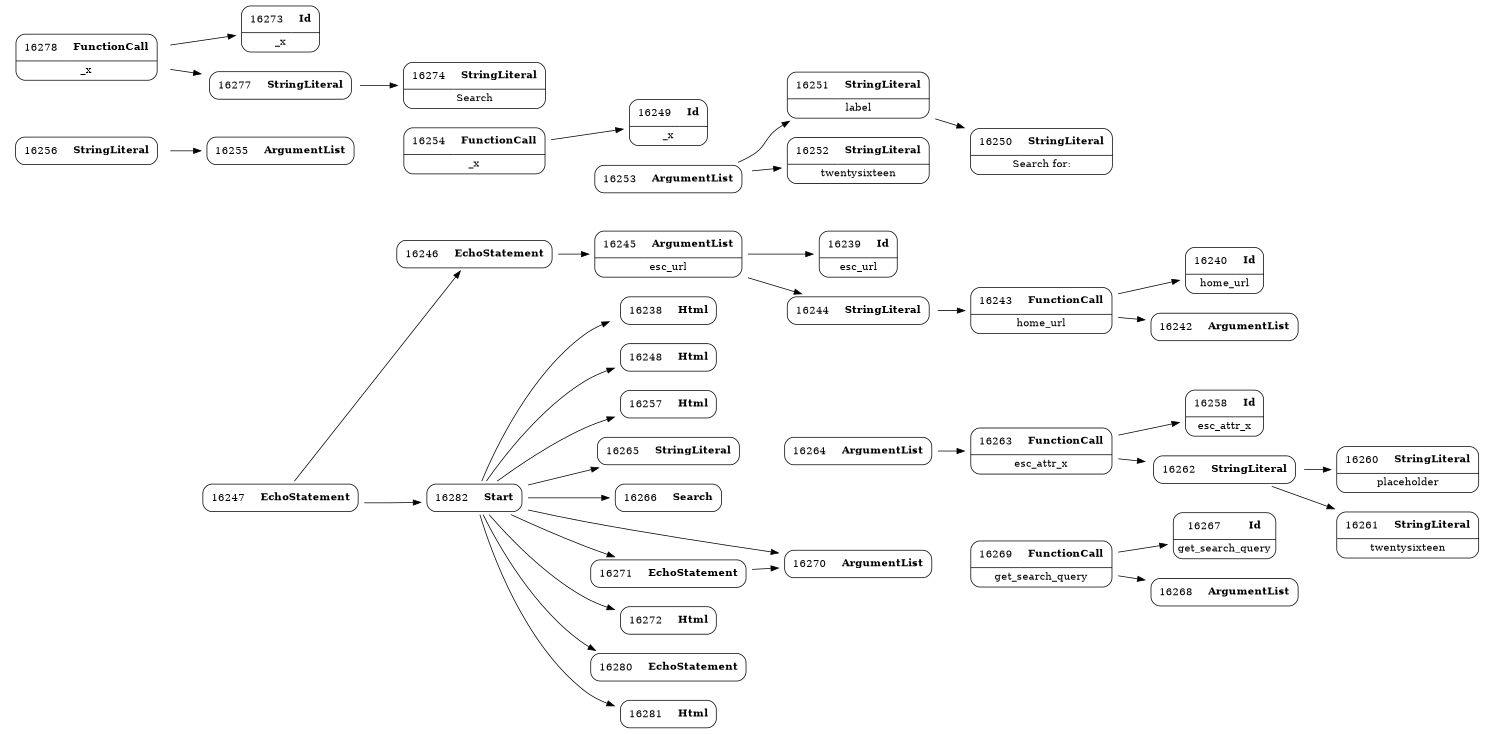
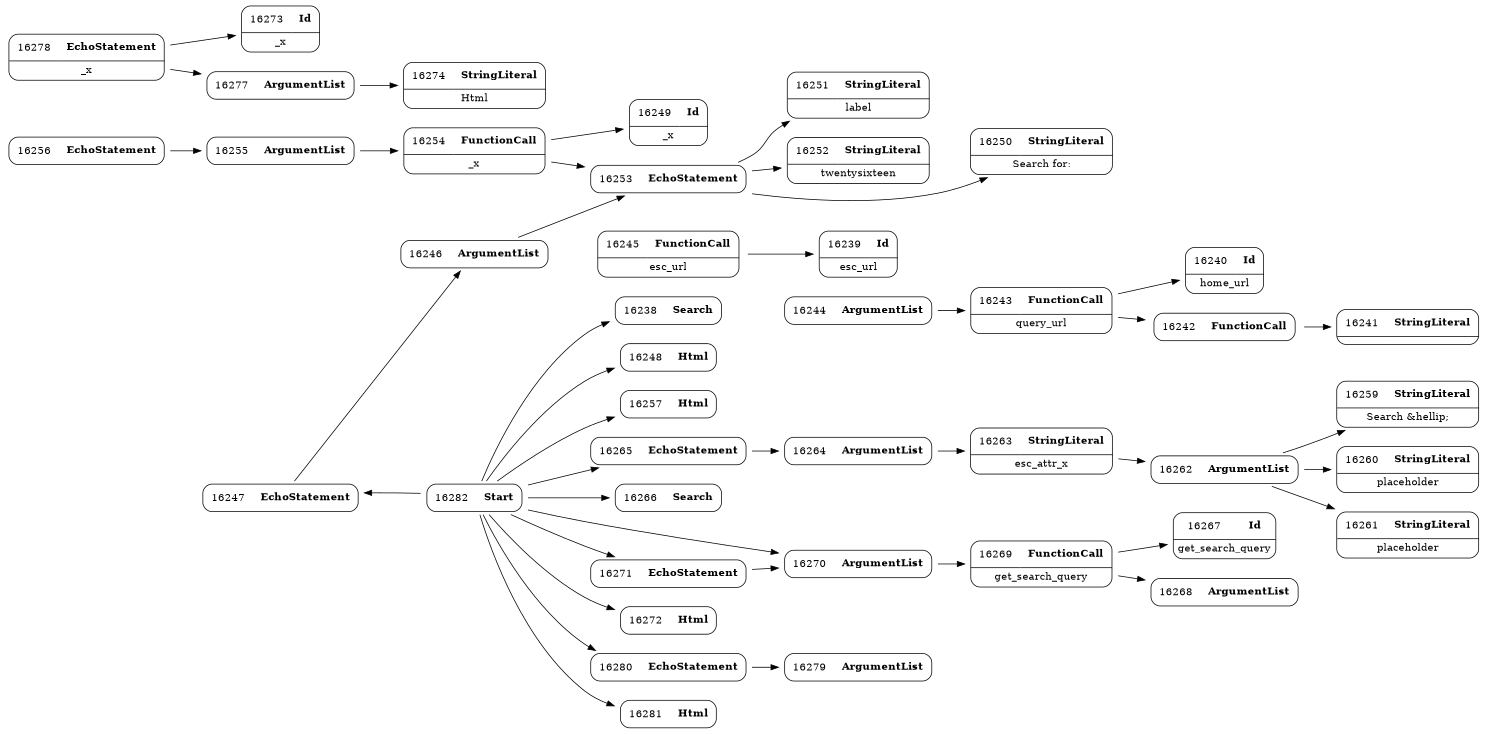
(111, 47) -> (111, 47)
(305, 85) -> (305, 85)
(475, 98) -> (475, 98)
(946, 122) -> (867, 200)
(111, 150) -> (111, 150)
none -> (375, 151)
none -> (564, 164)
(693, 178) -> (693, 178)
(693, 244) -> (693, 244)
(499, 253) -> (499, 253)
(570, 254) -> (568, 218)
(771, 285) -> none
(693, 310) -> (693, 310)
(883, 310) -> (883, 310)
(1041, 323) -> (1041, 323)
(1249, 326) -> (1249, 326)
none -> (1408, 327)
none -> (1408, 404)
(1225, 413) -> none
(1066, 441) -> (1066, 441)
(693, 450) -> (693, 450)
none -> (761, 451)
(1249, 469) -> (1249, 469)
(389, 503) -> (396, 493)
(1408, 548) -> (1408, 548)
none -> (948, 564)
none -> (858, 667)
